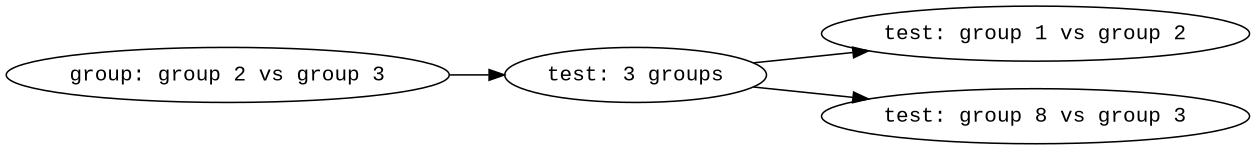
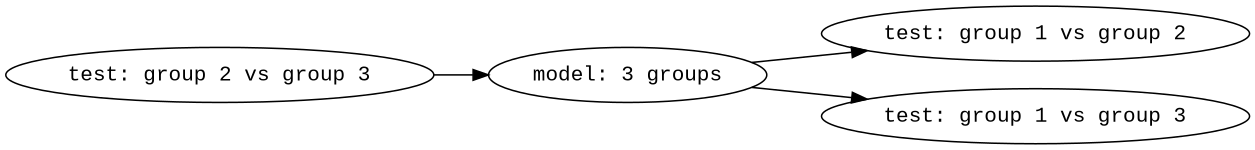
(228, 75) -> (220, 75)
(636, 75) -> (628, 75)
(1036, 116) -> (1036, 116)
